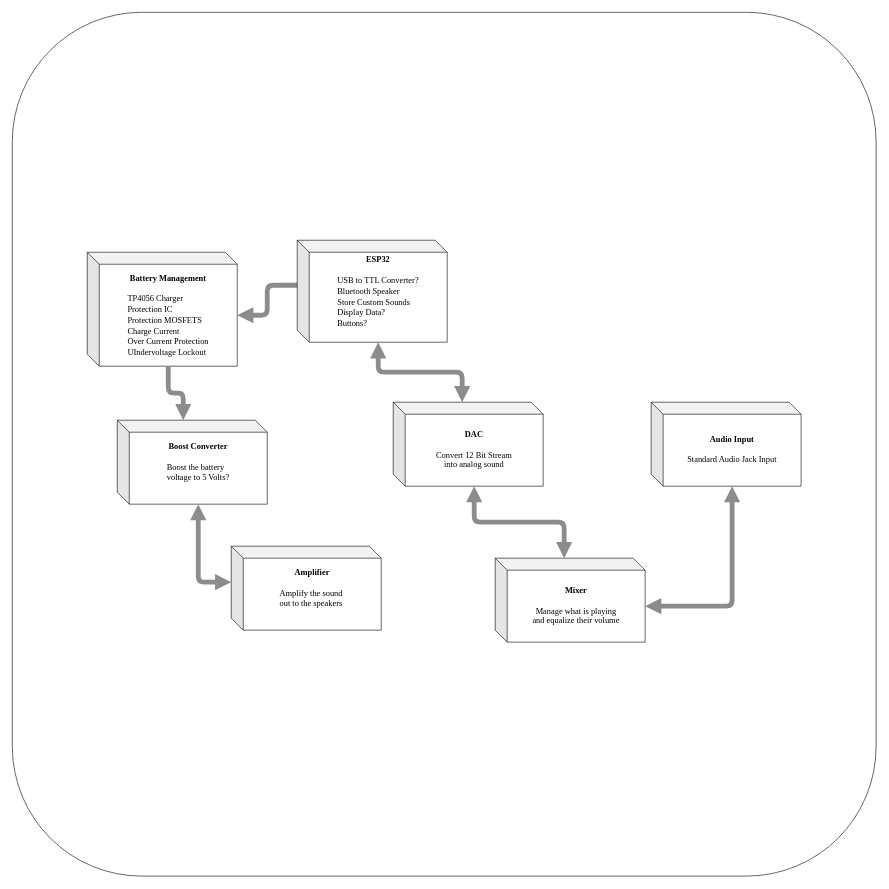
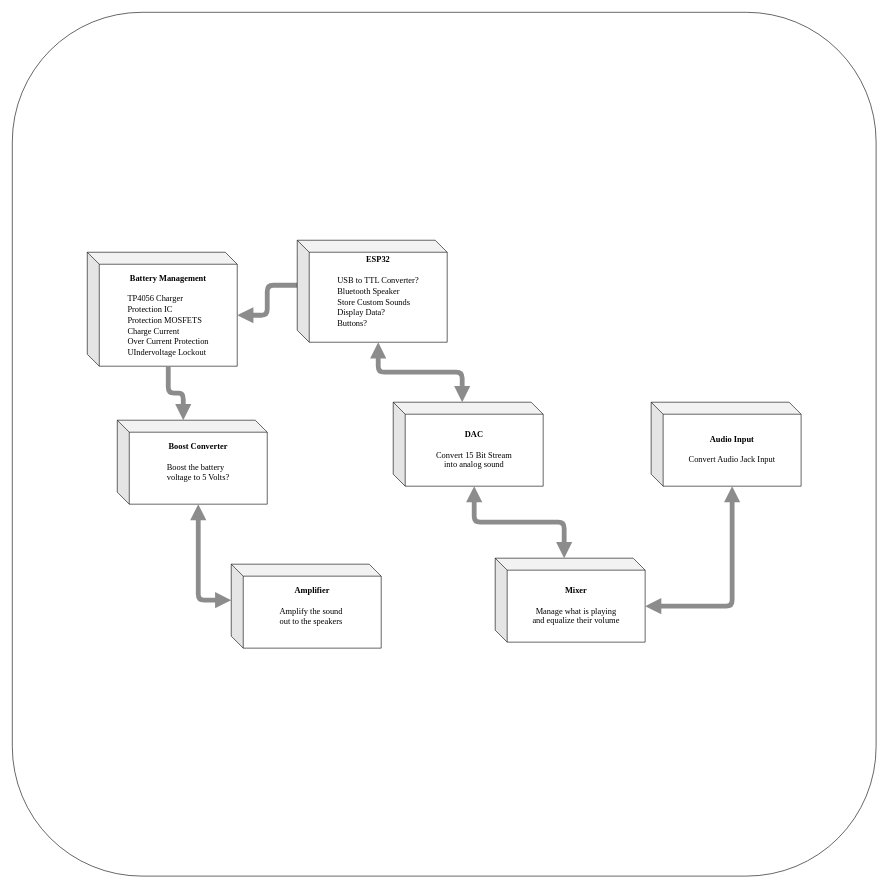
(474, 450) -> (474, 450)
(732, 450) -> (732, 450)
(306, 588) -> (306, 606)
